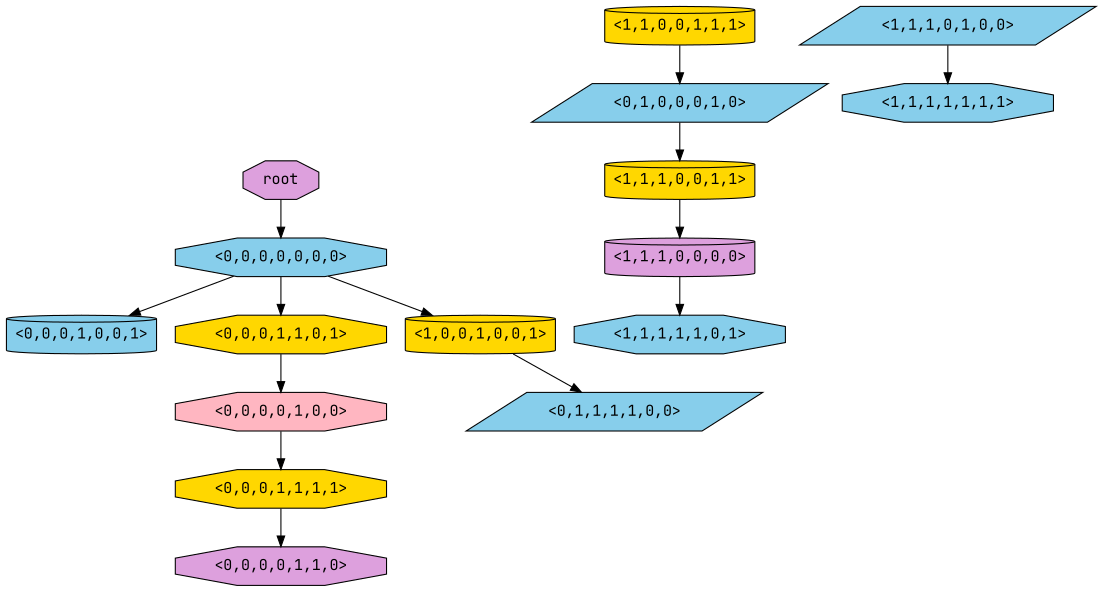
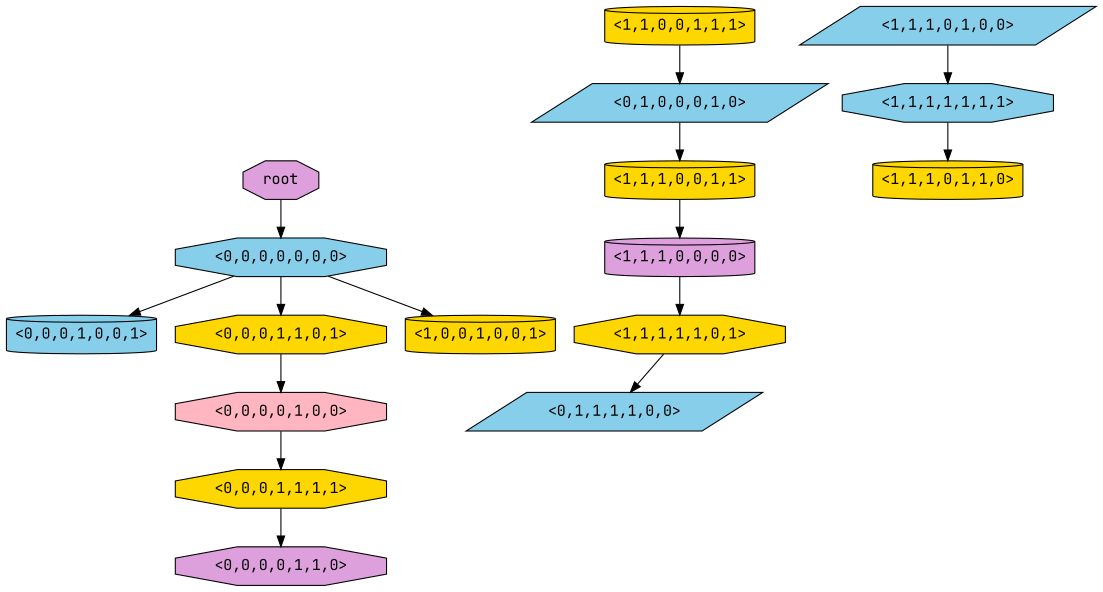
none -> (948, 180)
(680, 335) -> (680, 335)
(543, 370) -> (651, 369)
